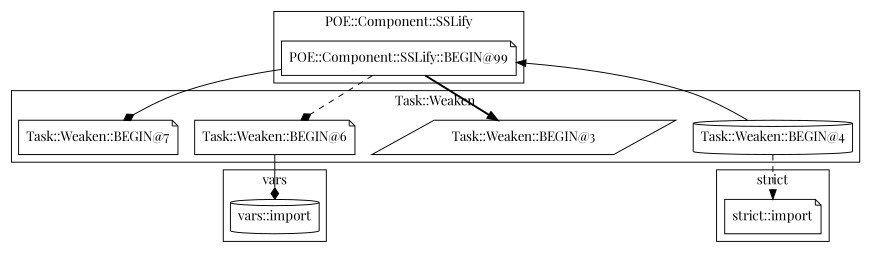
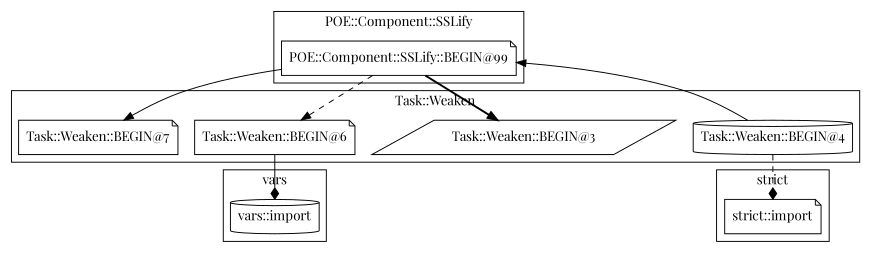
(209, 84) -> (208, 84)
(339, 97) -> (338, 97)
(773, 176) -> (773, 176)
